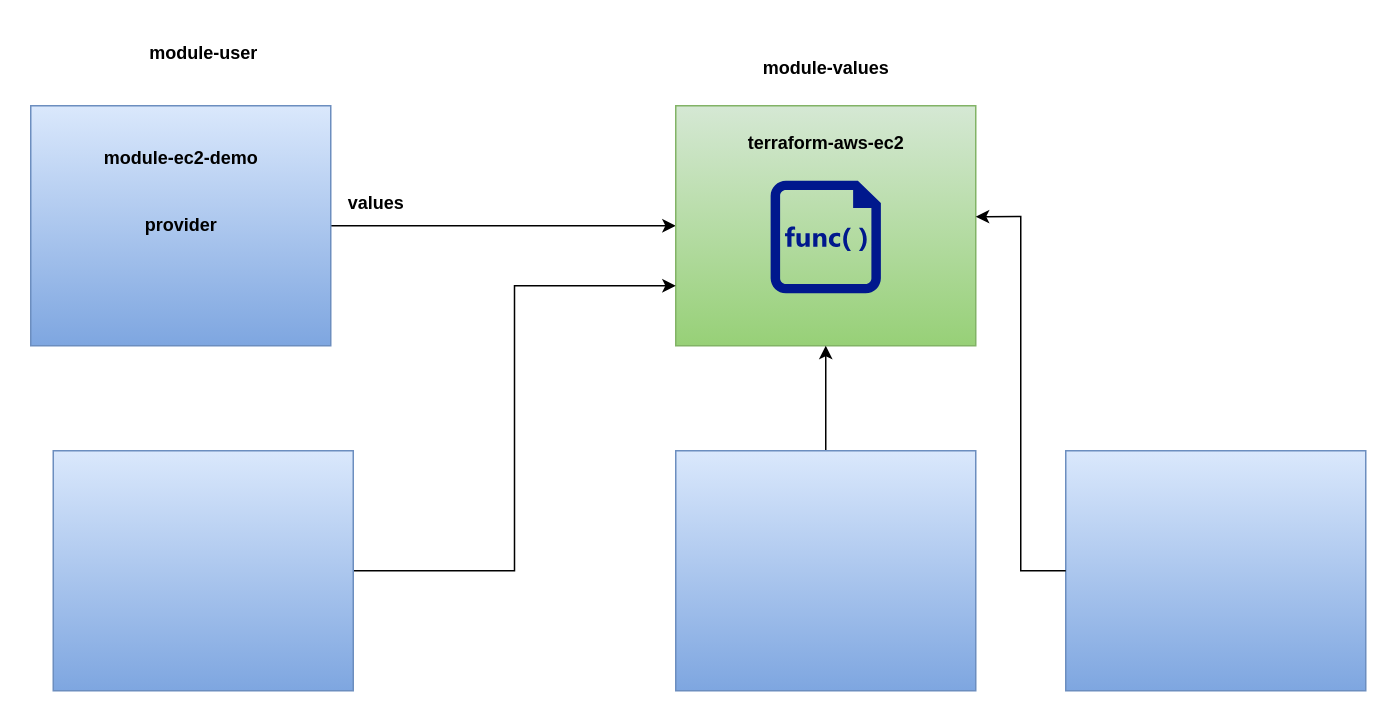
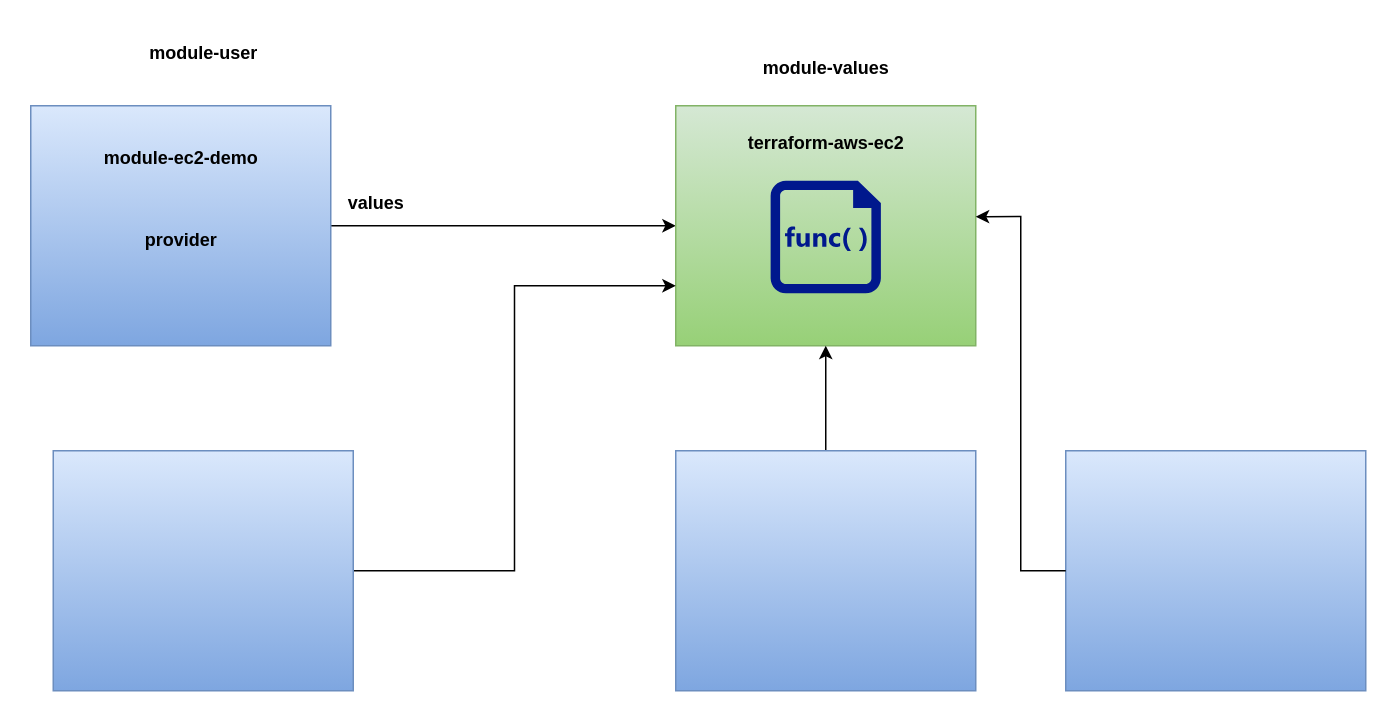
(181, 226) -> (181, 241)
